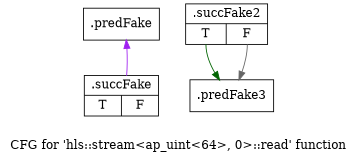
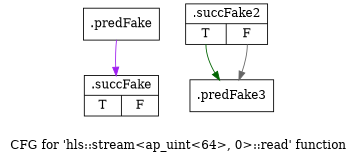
(127, 62) -> (116, 53)
